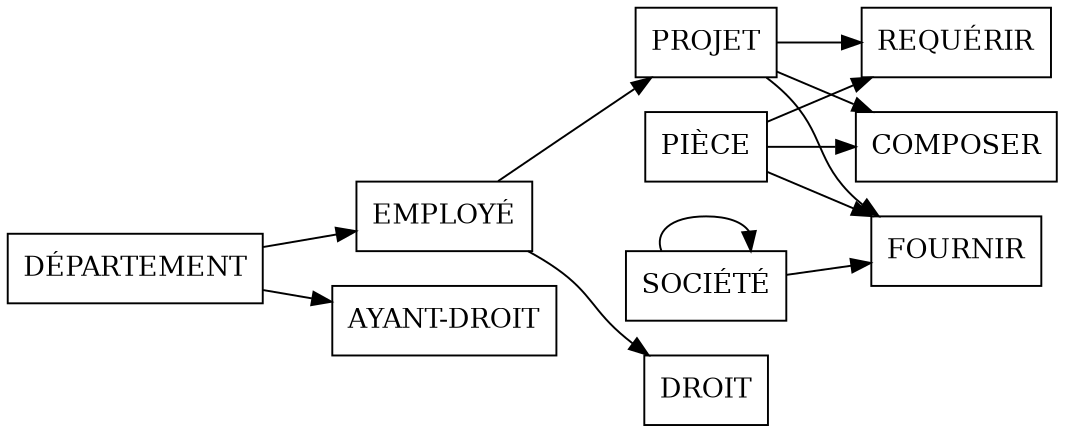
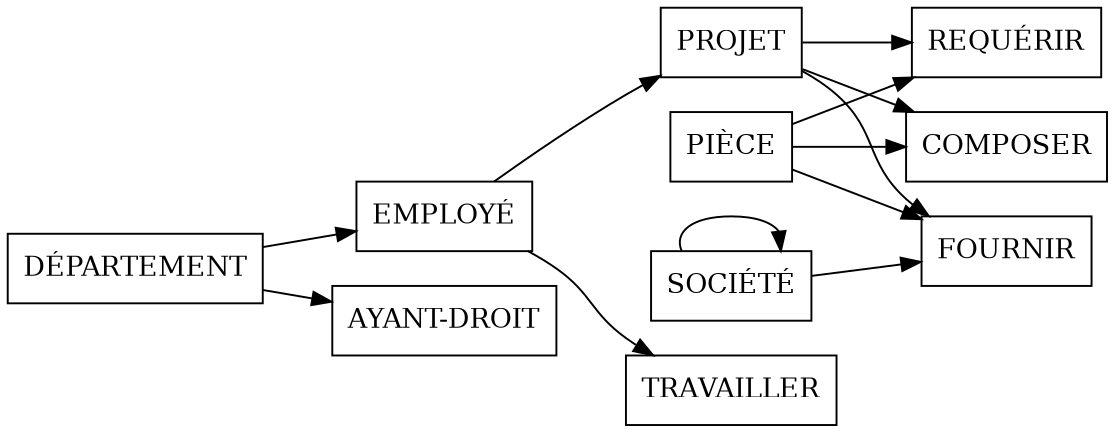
(706, 390) -> (731, 390)
